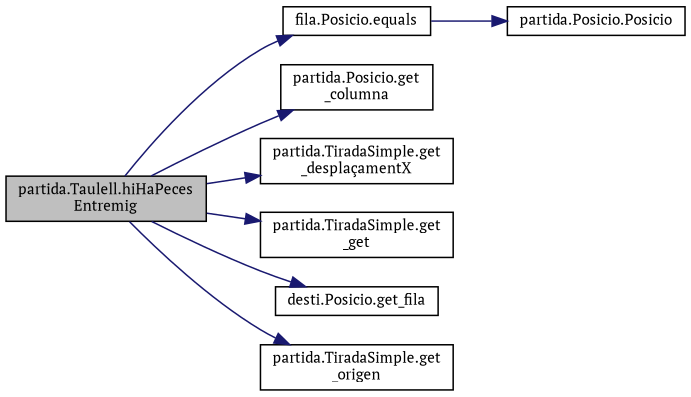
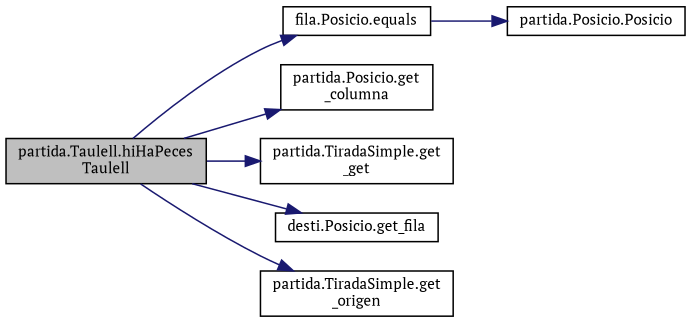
(357, 161) -> none
(106, 199) -> (106, 161)
